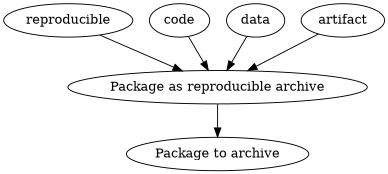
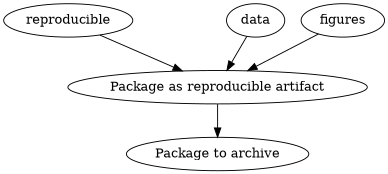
(180, 20) -> none
(343, 20) -> (343, 20)
(218, 87) -> (218, 87)
